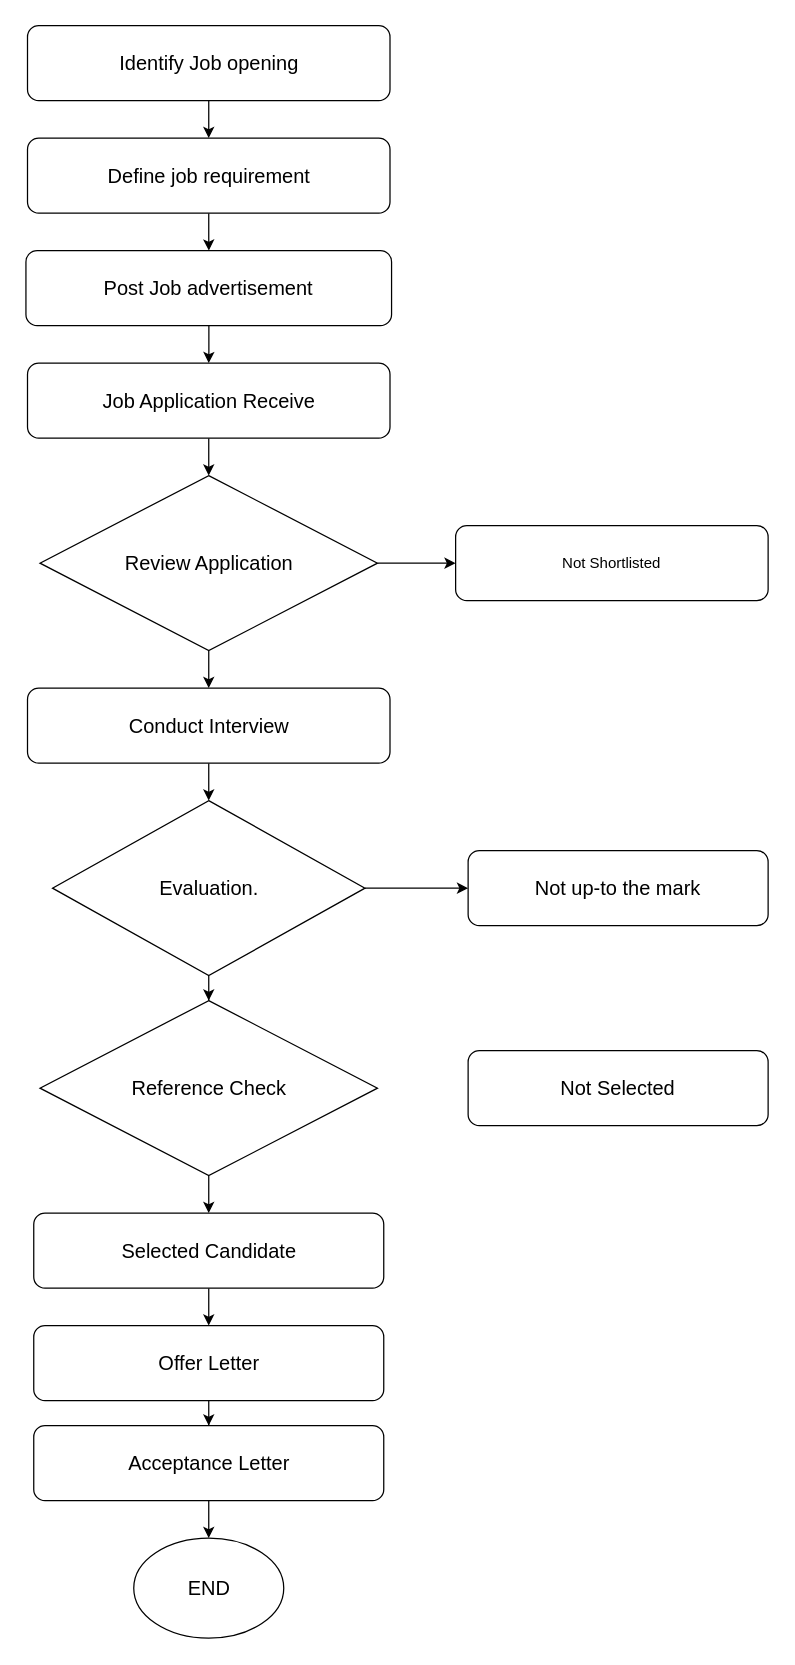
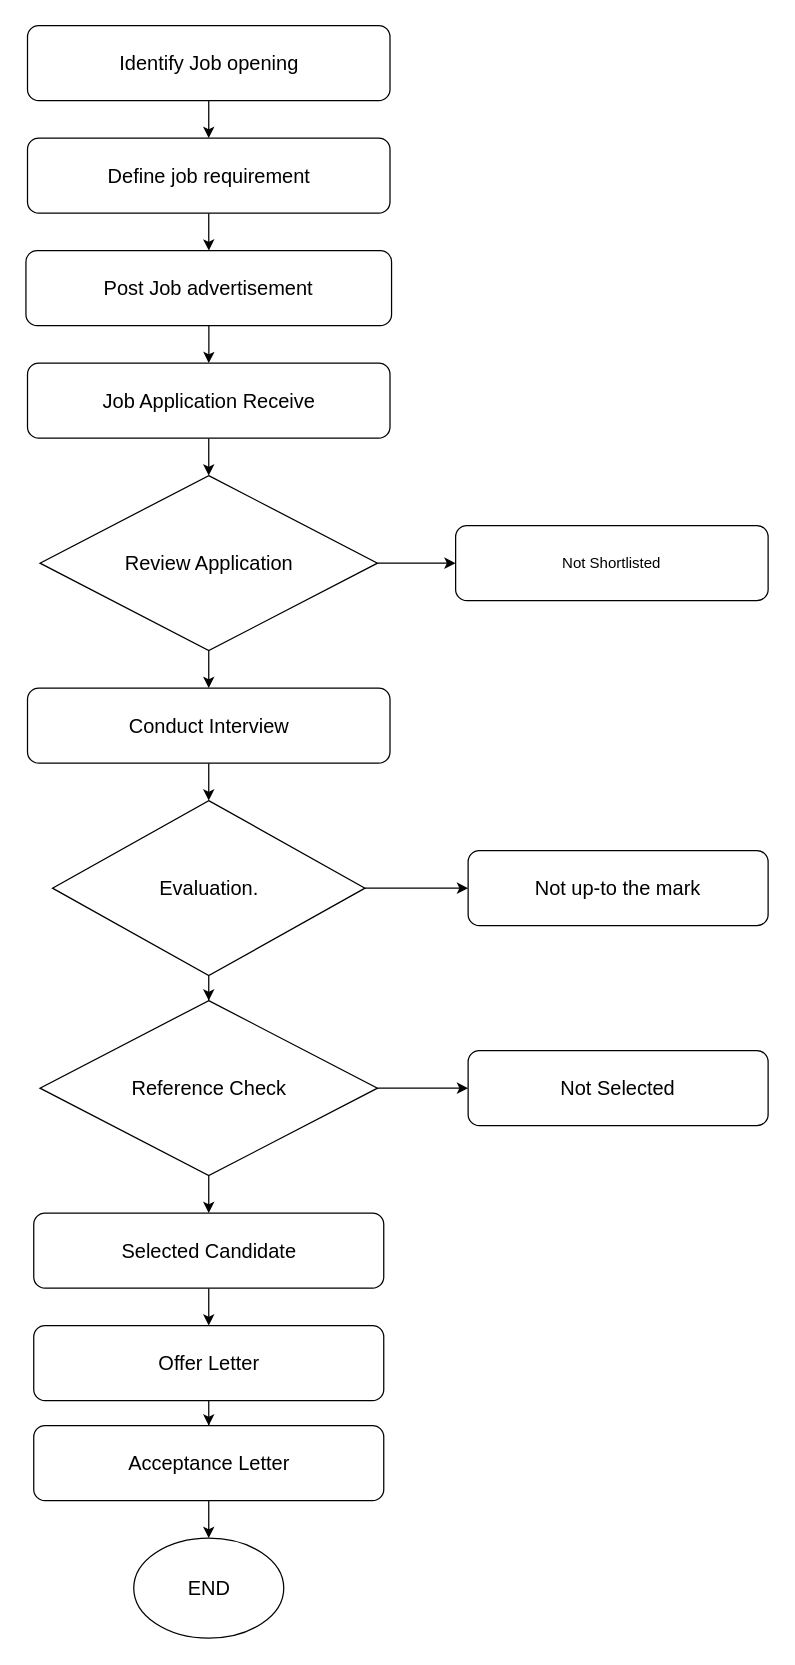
none -> (419, 1088)
